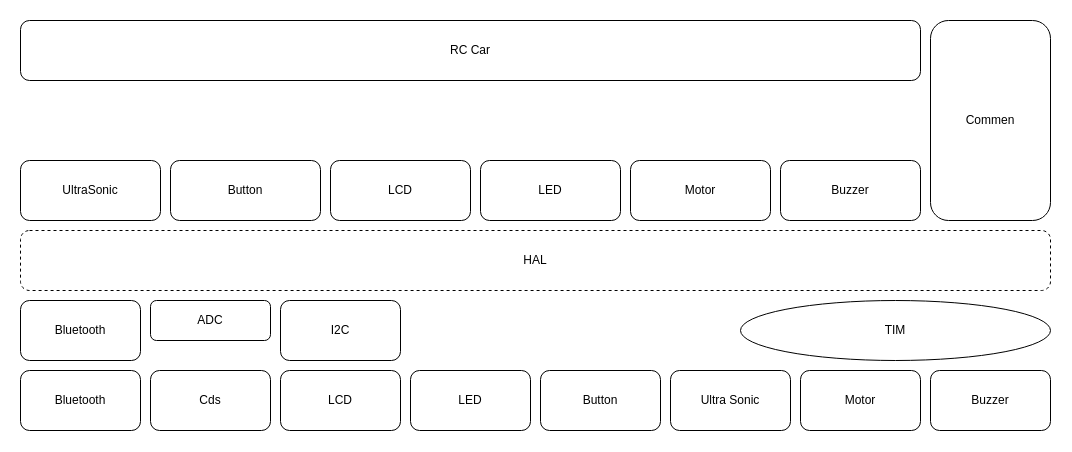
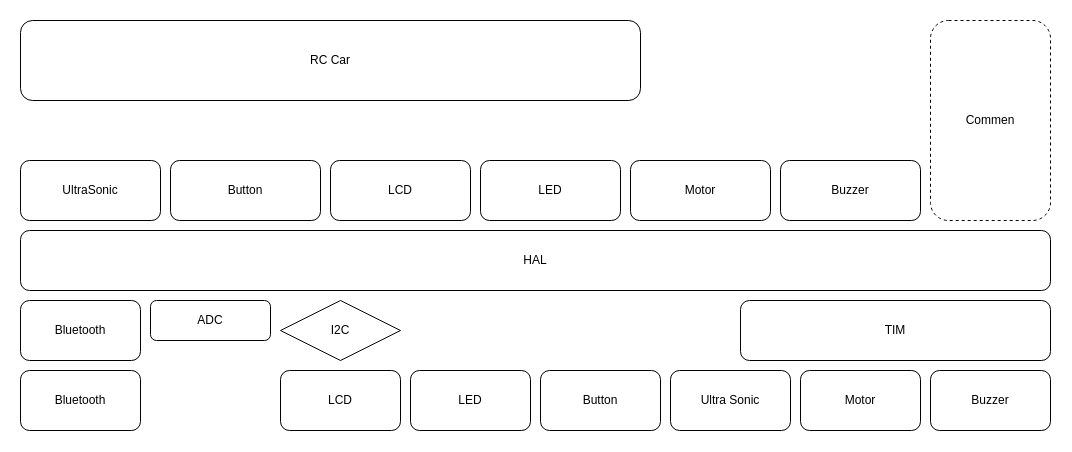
(471, 51) -> (331, 61)
(991, 121) -> (991, 121)
(536, 261) -> (536, 261)
(341, 331) -> (341, 331)
(896, 331) -> (896, 331)
(211, 401) -> none
